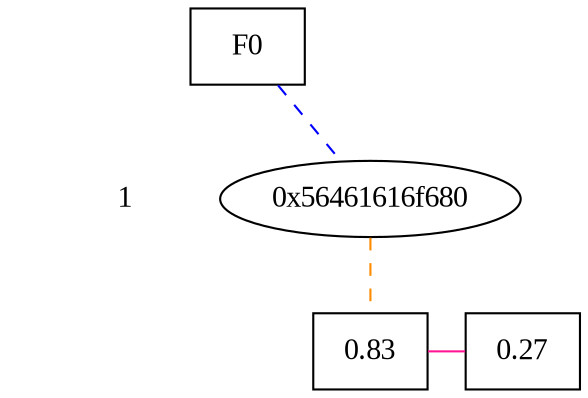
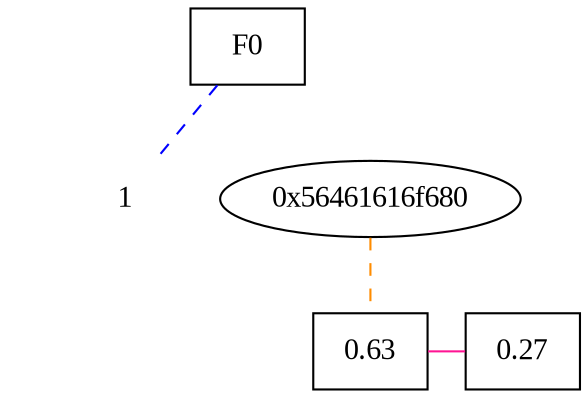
(309, 123) -> (186, 123)
(370, 351) -> (370, 351)
